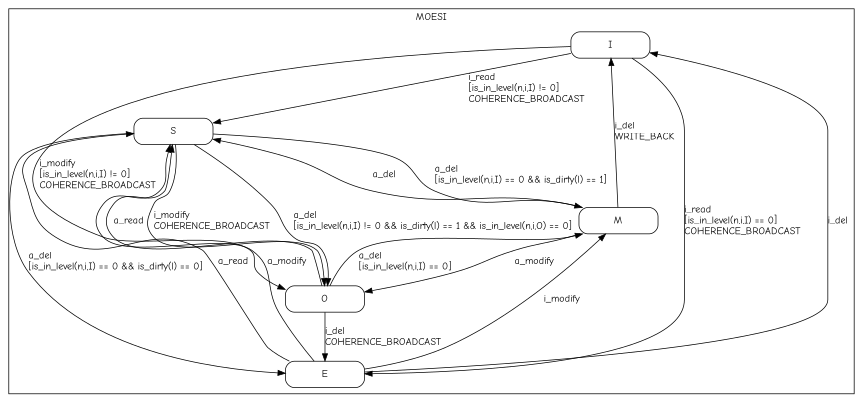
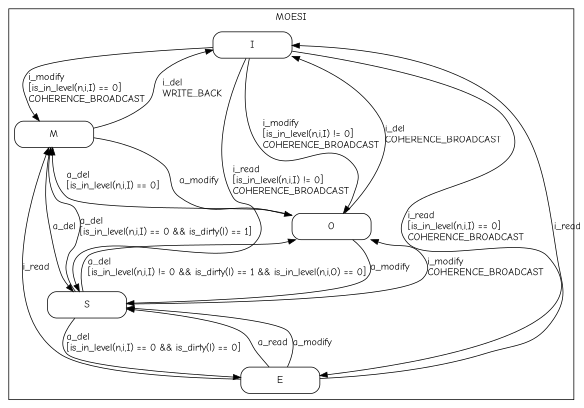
none -> (96, 57)
(129, 221) -> (390, 267)
(838, 221) -> (568, 227)
(562, 299) -> (36, 267)
(325, 333) -> (381, 121)
